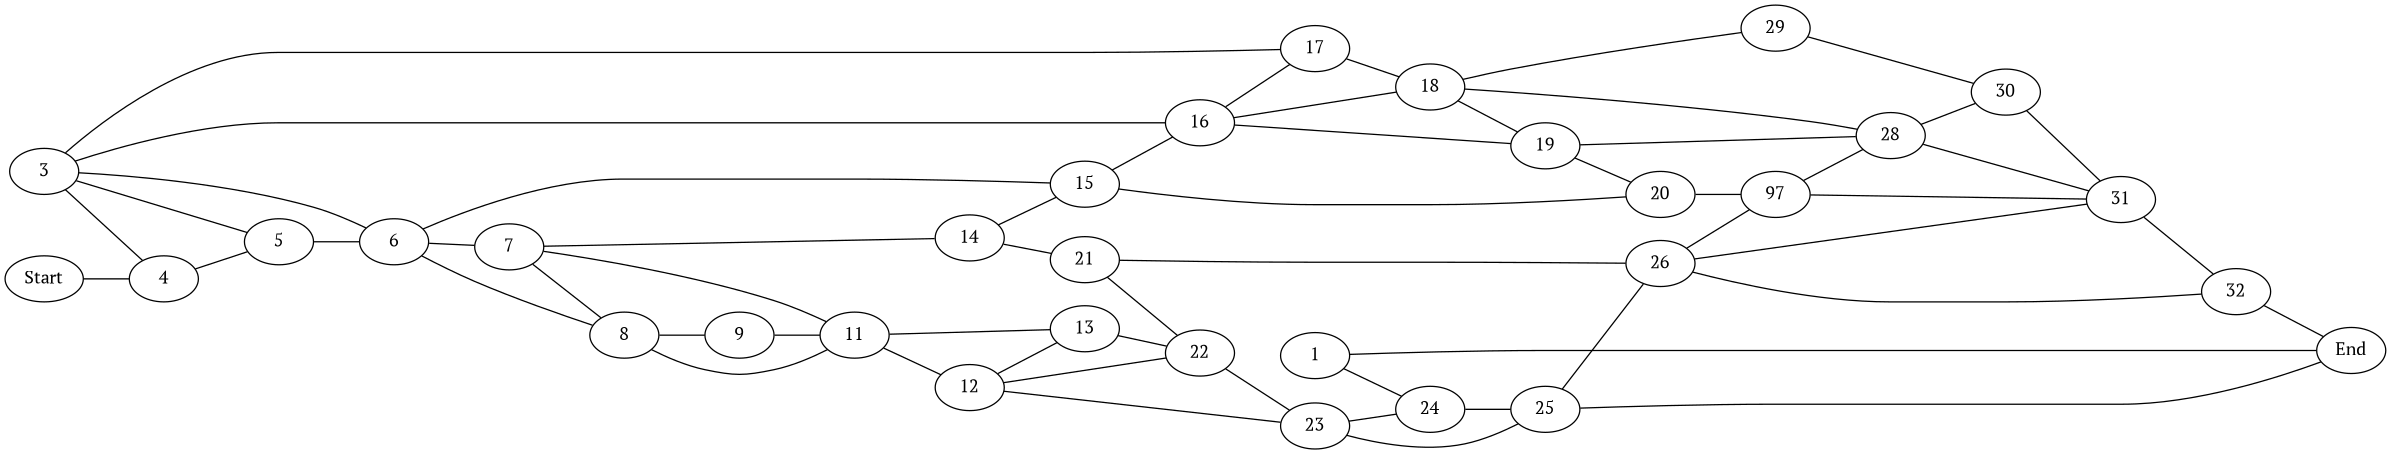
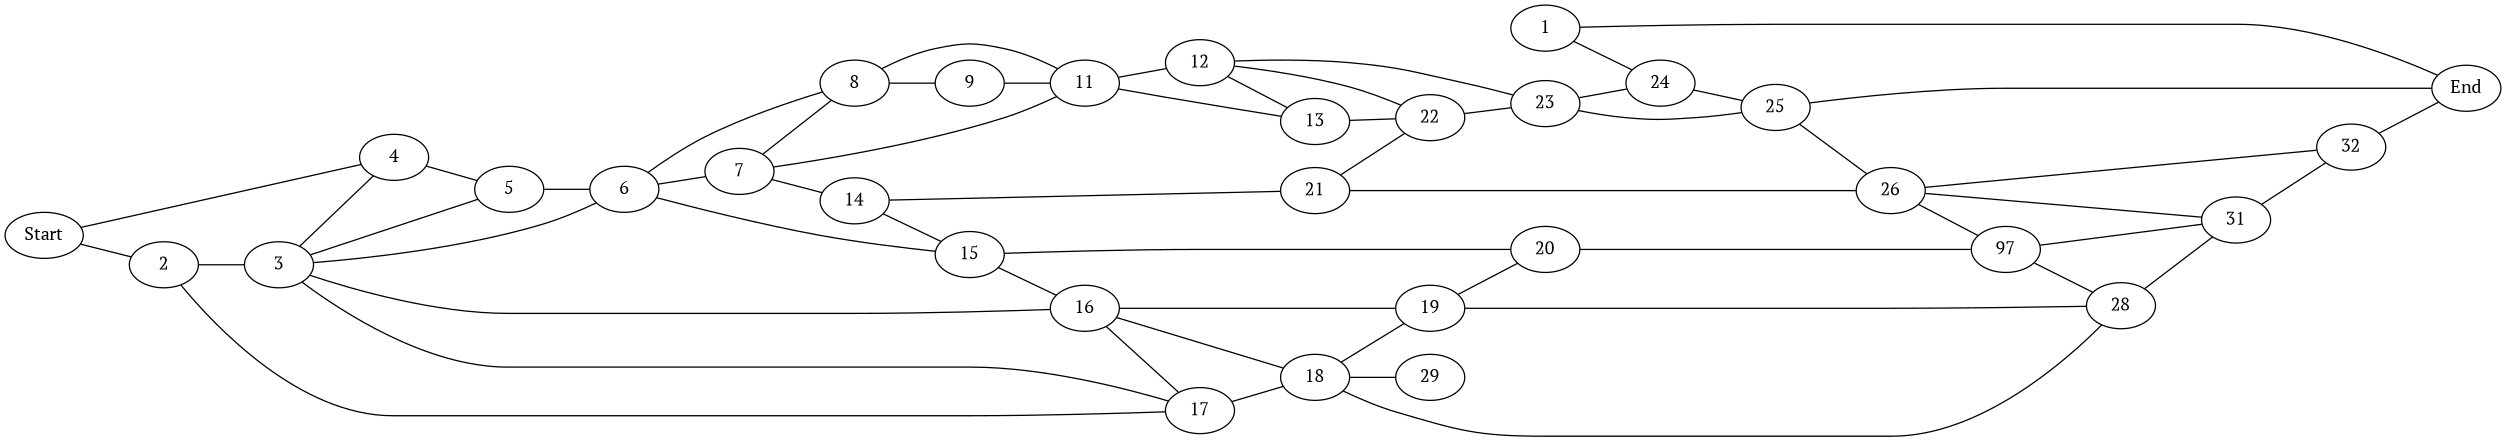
(2006, 92) -> none
none -> (164, 265)
